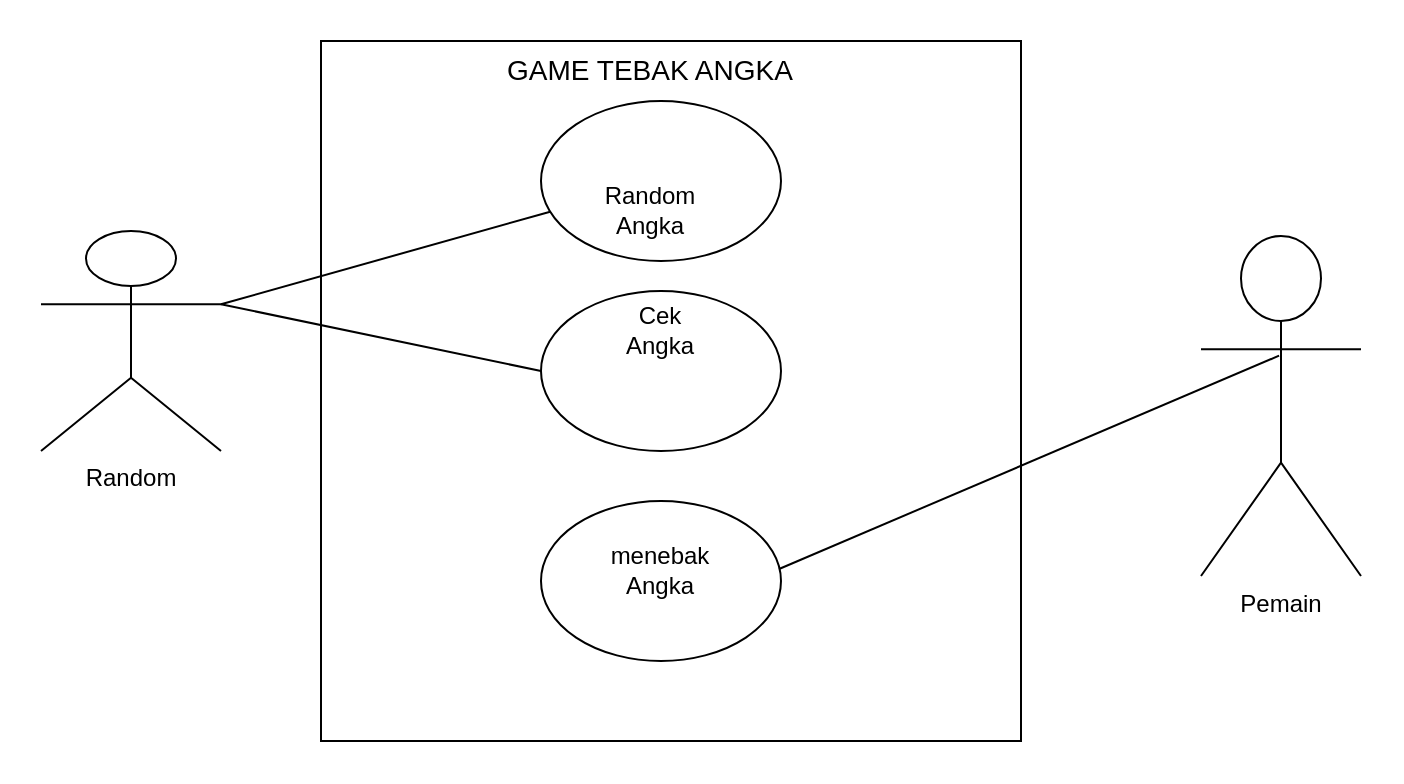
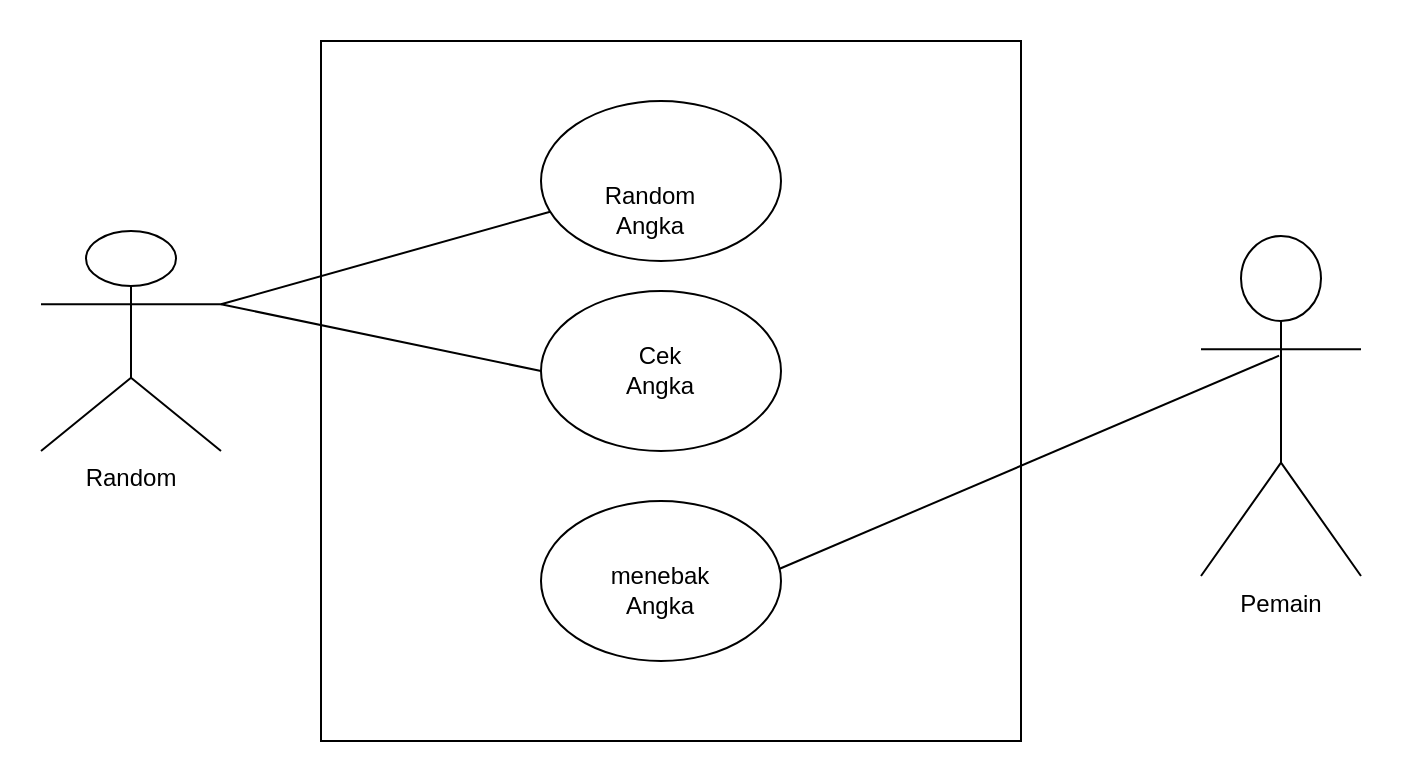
(651, 71) -> none
(661, 331) -> (661, 371)
(661, 571) -> (661, 591)
